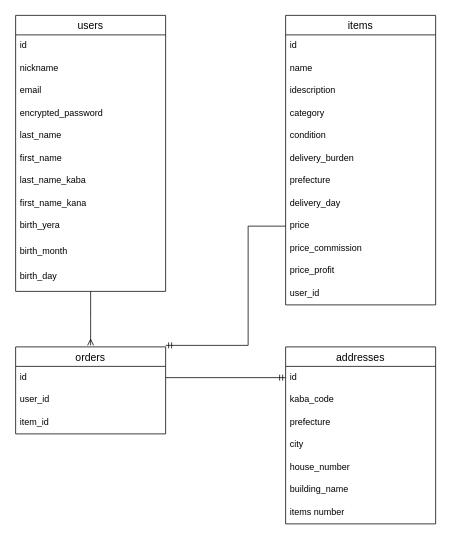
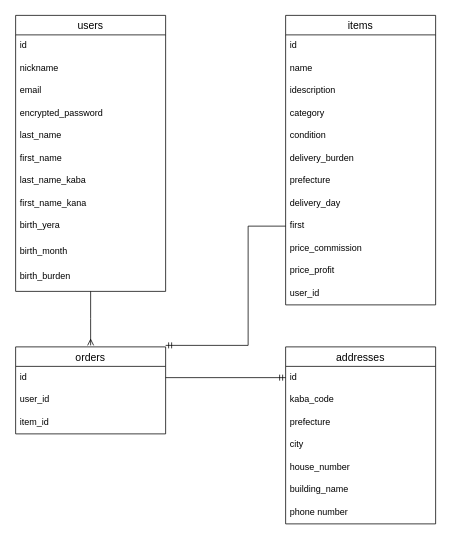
(301, 225) -> (301, 225)
(41, 276) -> (49, 276)
(317, 512) -> (319, 512)
